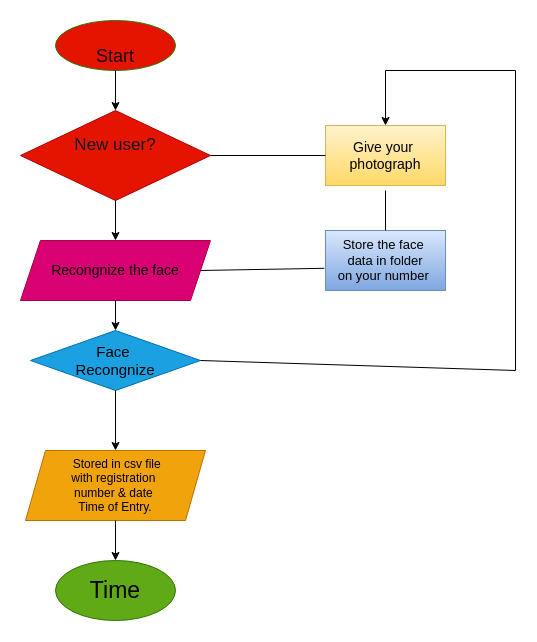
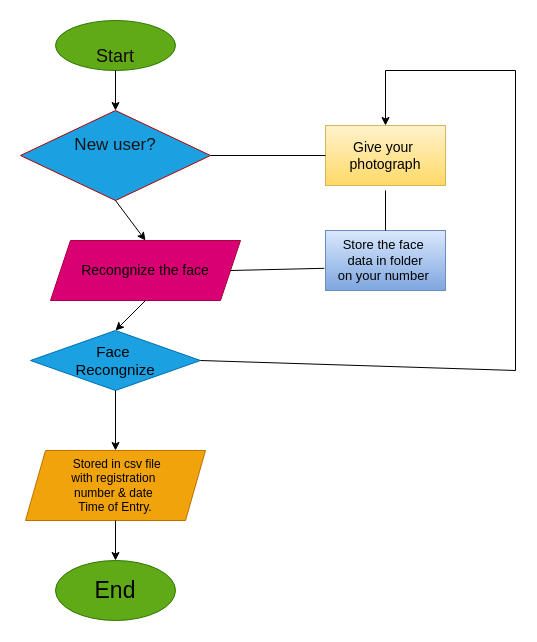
(116, 46) -> (116, 46)
(116, 156) -> (116, 156)
(116, 271) -> (146, 271)
(116, 591) -> (116, 591)
